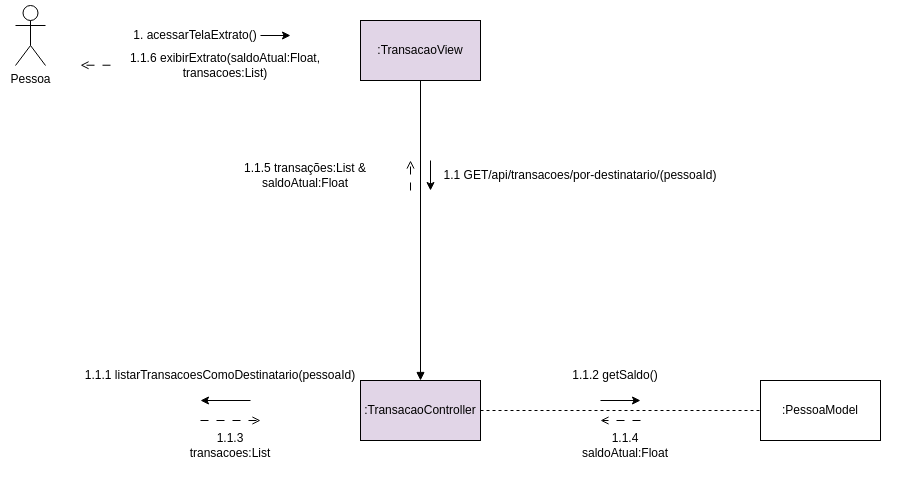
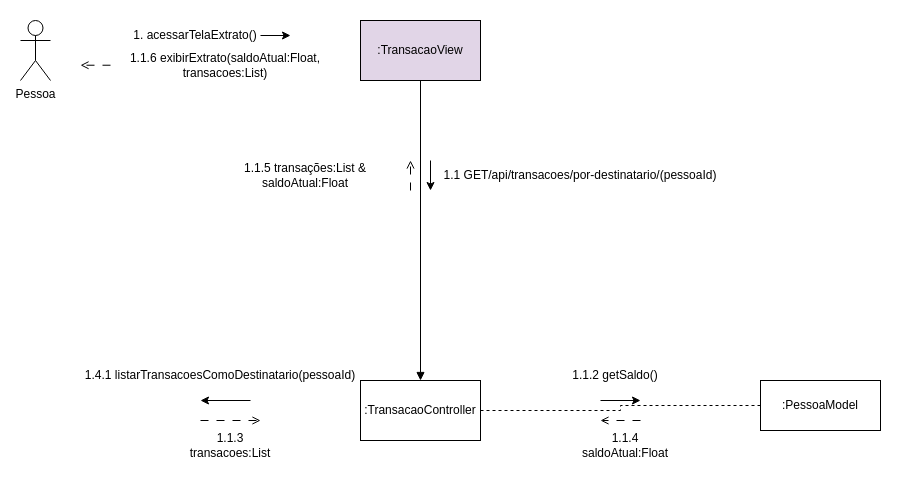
(31, 36) -> (36, 51)
(221, 376) -> (221, 376)
(421, 411) -> (421, 411)
(821, 411) -> (821, 406)
